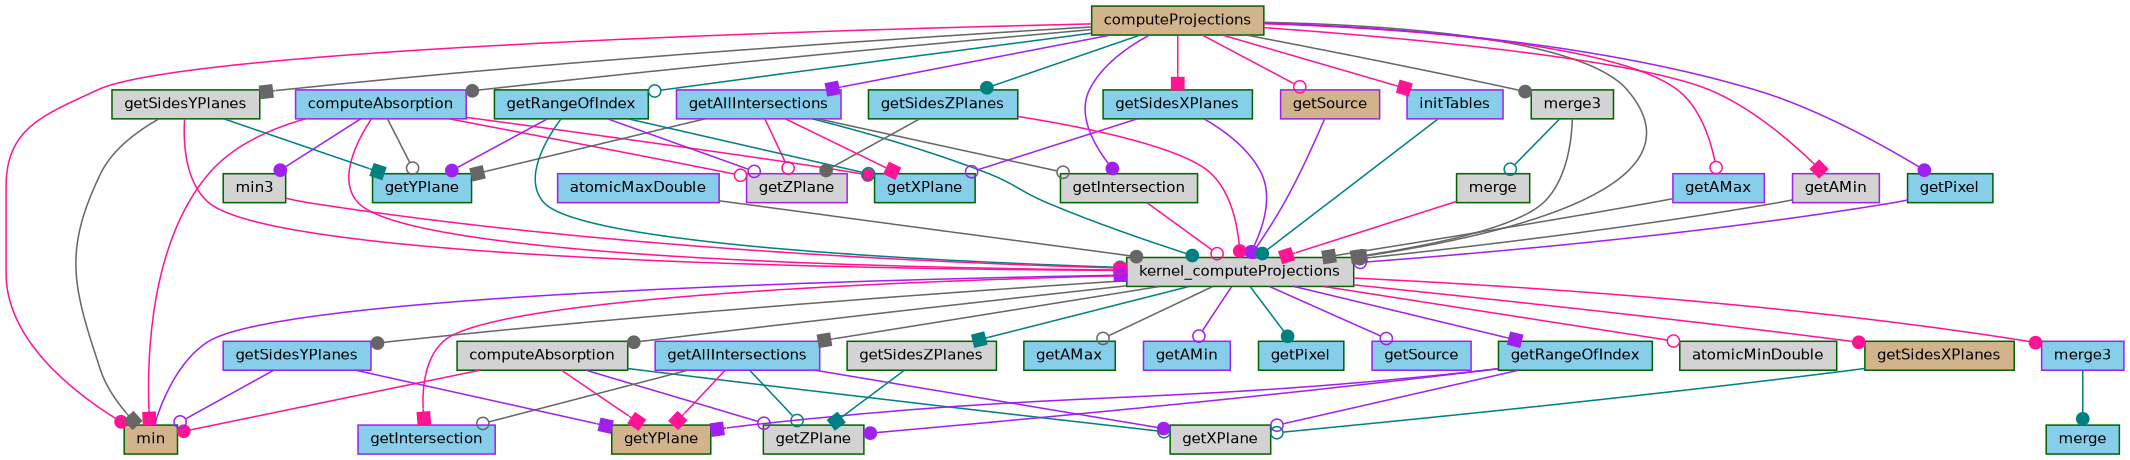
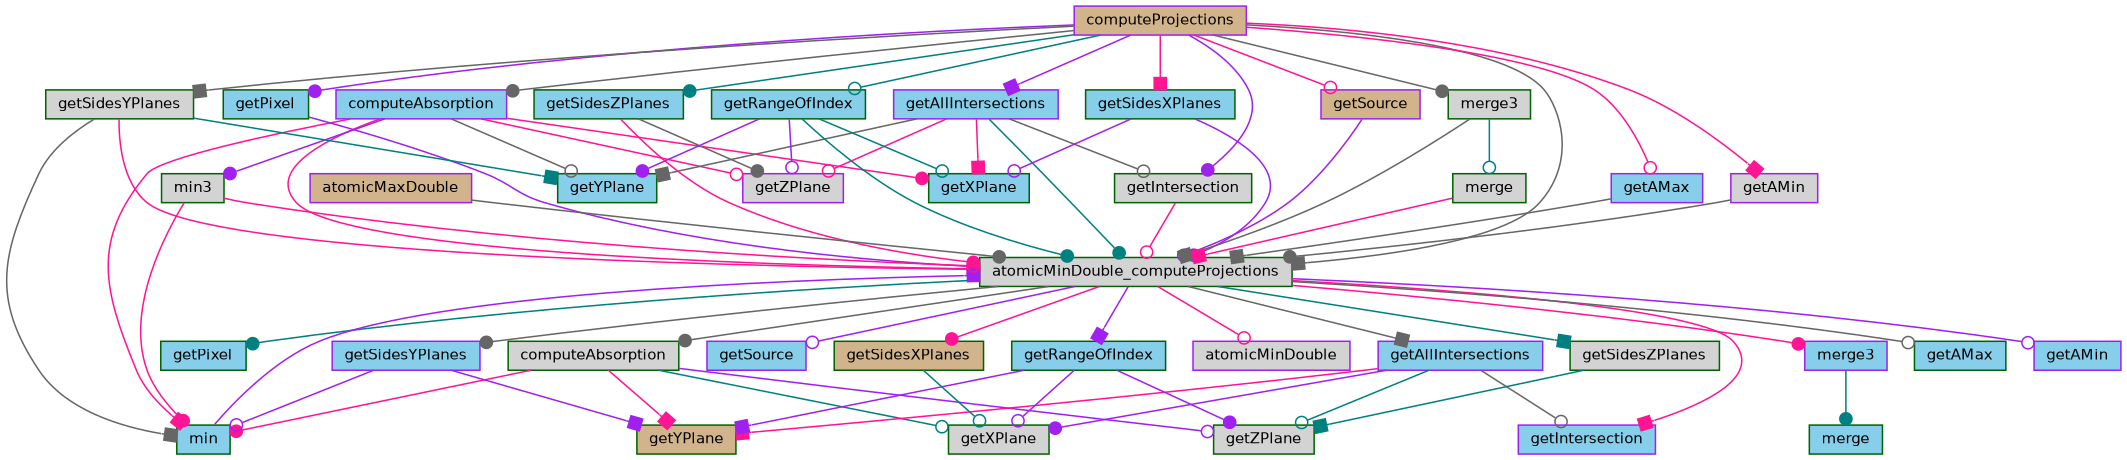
(1178, 21) -> (1160, 21)
(384, 52) -> (143, 311)
(1455, 104) -> none
(638, 188) -> (391, 188)
(1240, 272) -> (1136, 272)
(1758, 356) -> (1271, 356)
(151, 440) -> (203, 440)
